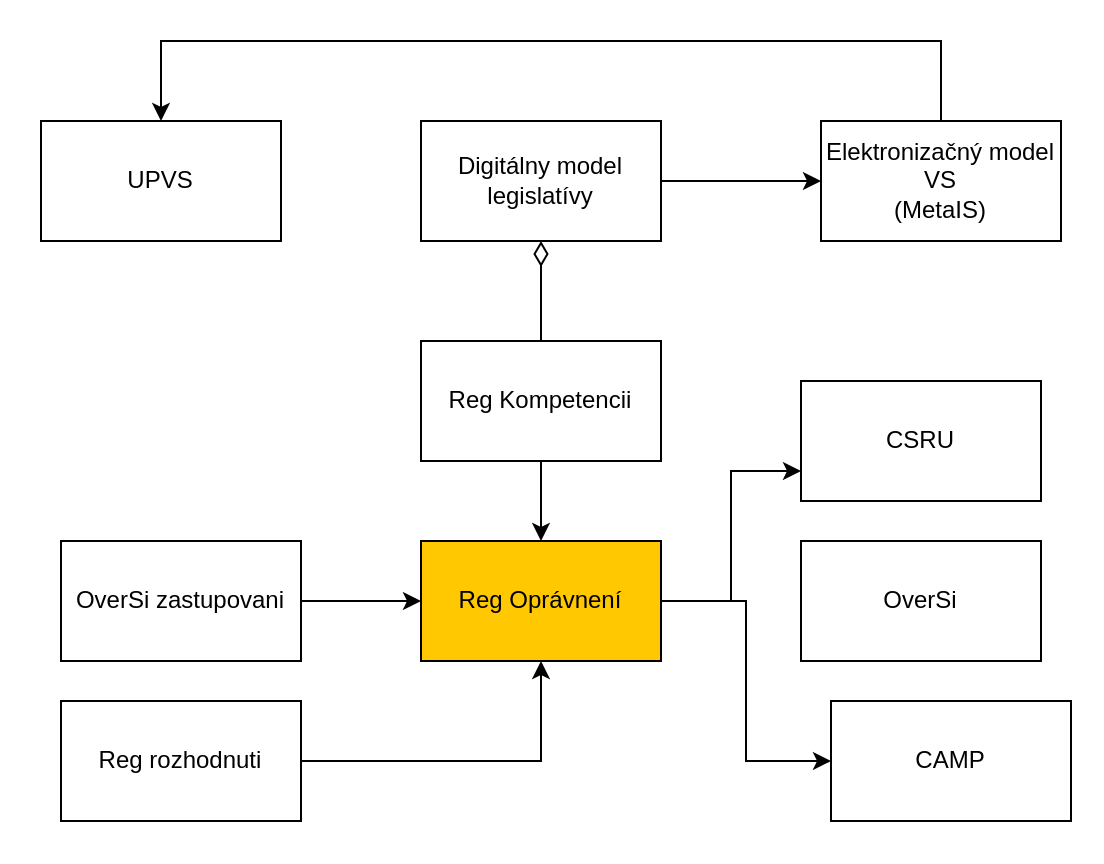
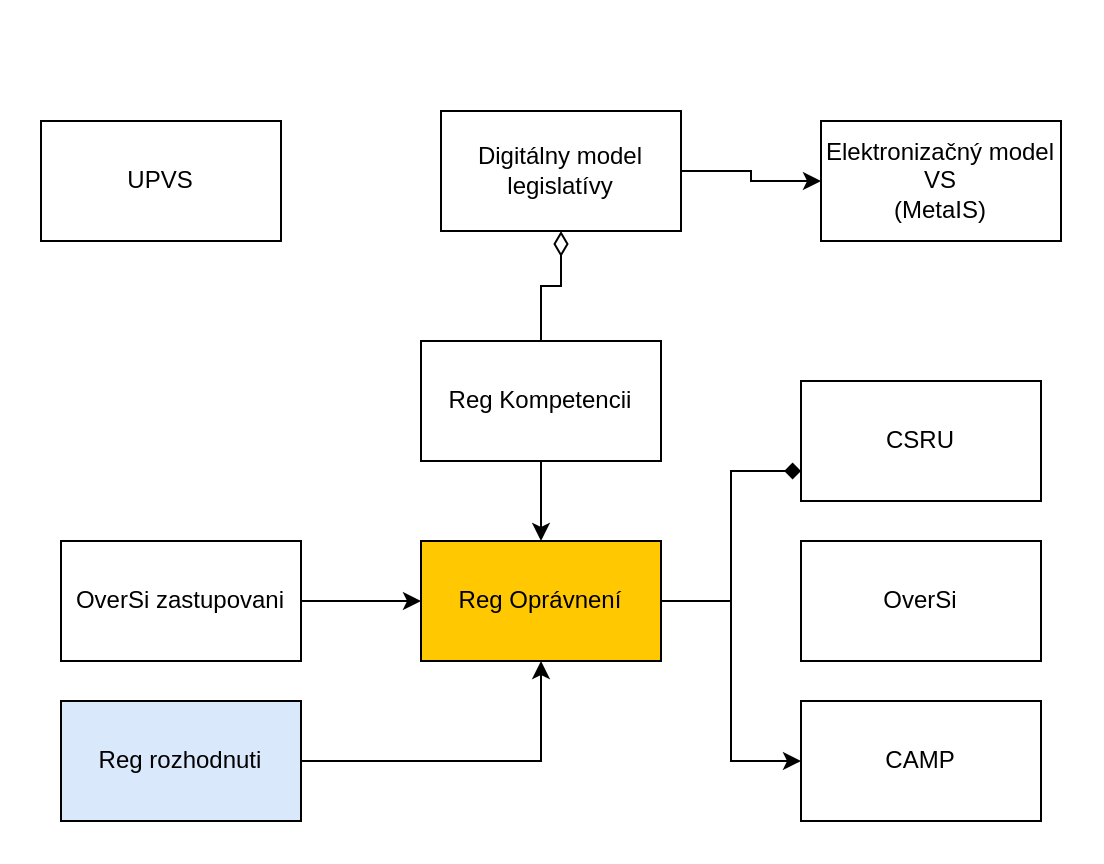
(558, 41) -> none
(541, 181) -> (561, 171)
(786, 471) -> (785, 471)
(181, 761) -> (181, 761)
(951, 761) -> (921, 761)
